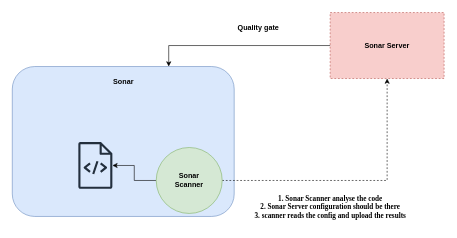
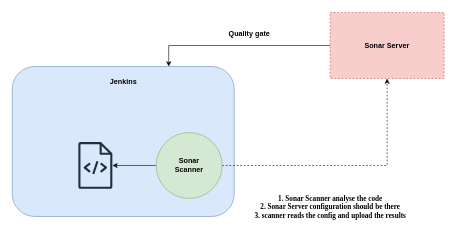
(258, 27) -> (249, 33)
(124, 81) -> (124, 81)
(189, 180) -> (189, 165)
